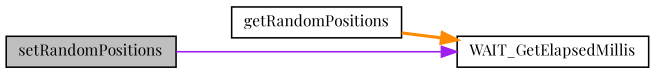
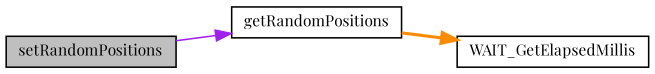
(309, 52) -> (196, 38)
